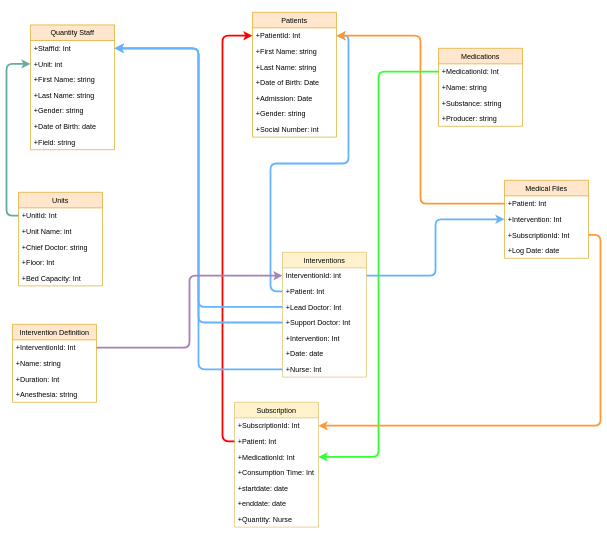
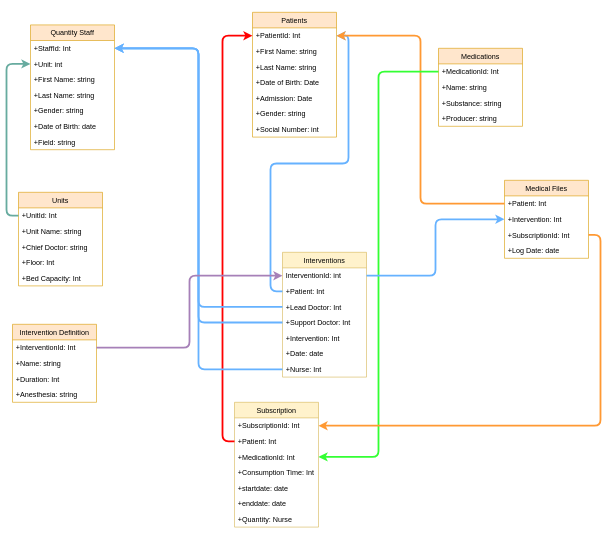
(48, 232) -> (54, 232)
